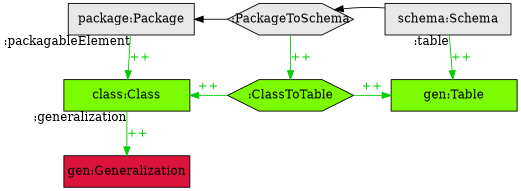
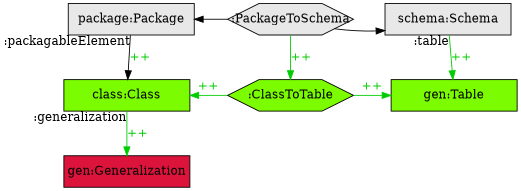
(364, 7) -> (355, 31)
(129, 53) -> (129, 53)
